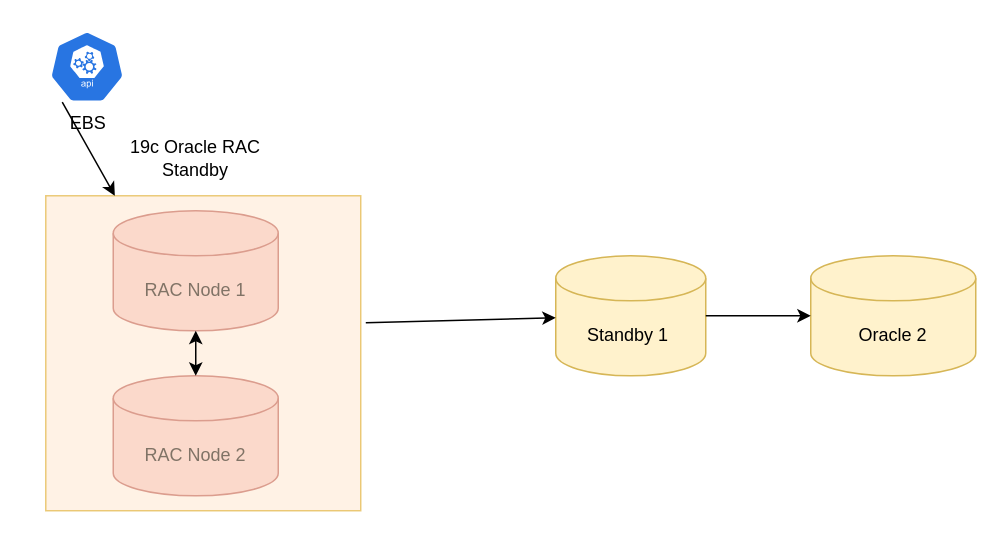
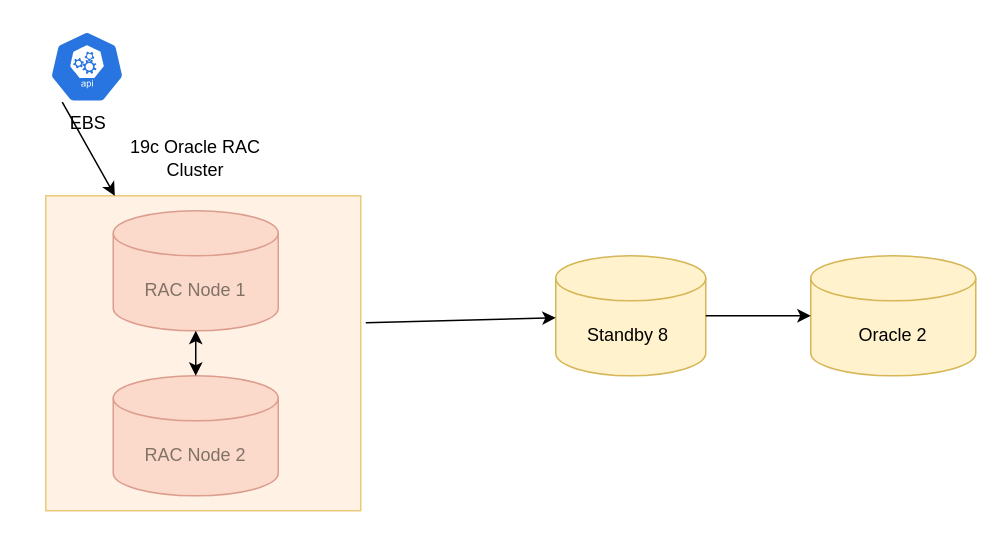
(196, 158) -> (196, 158)
(631, 335) -> (631, 335)
